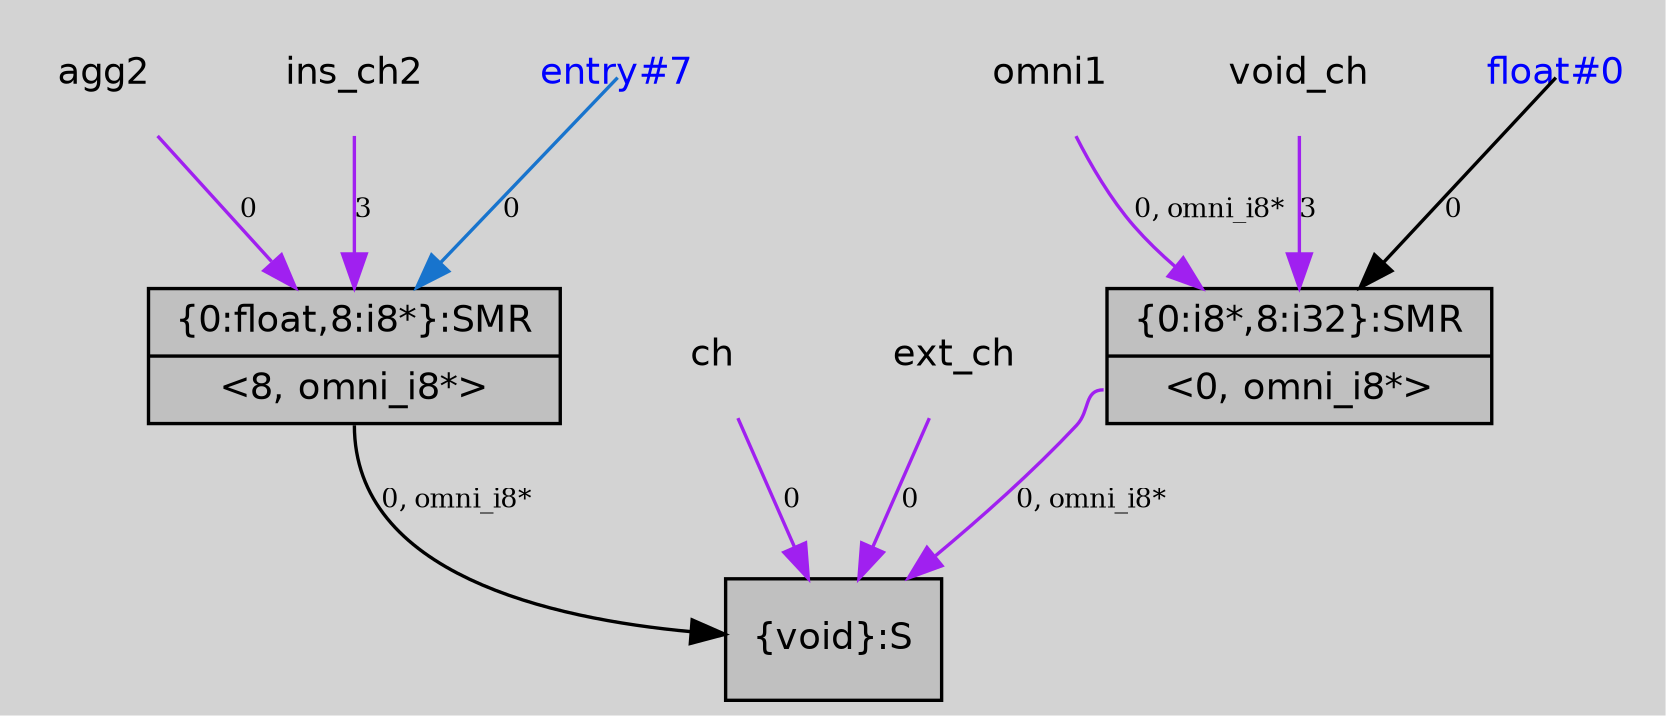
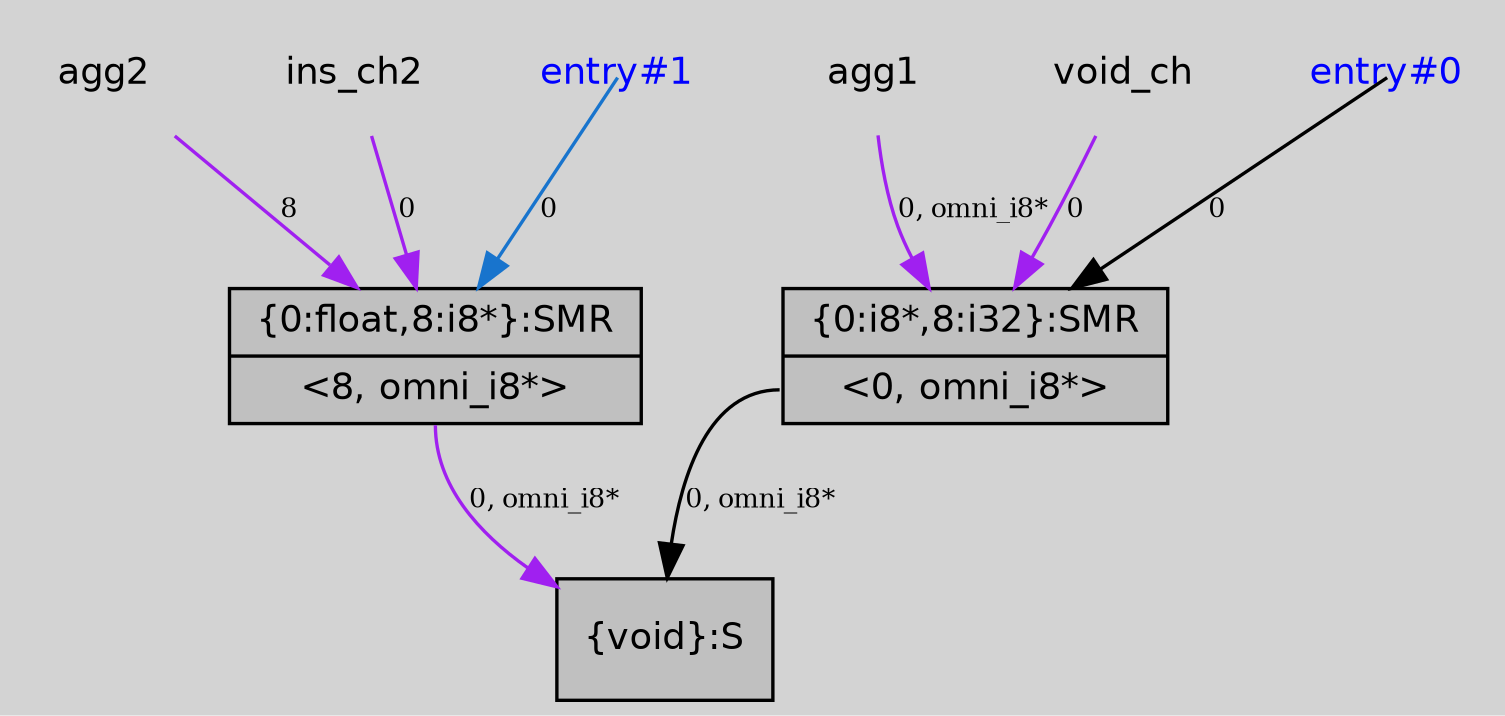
(618, 74) -> (618, 74)
(1050, 74) -> (874, 74)
(1556, 74) -> (1387, 74)
(250, 211) -> (290, 211)
(364, 211) -> (408, 211)
(1310, 211) -> (1077, 211)
(712, 356) -> none
(955, 356) -> none
(1025, 476) -> (700, 446)
(481, 584) -> (464, 507)
